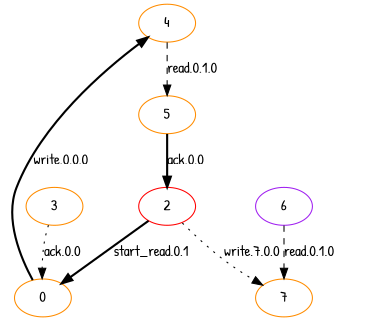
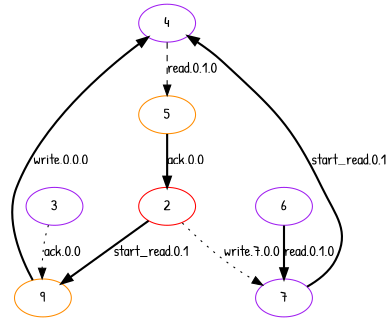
(167, 23) -> (167, 23)
none -> (304, 154)
(54, 206) -> (54, 206)
(284, 247) -> (284, 247)
(43, 298) -> (43, 298)
(284, 298) -> (284, 298)
